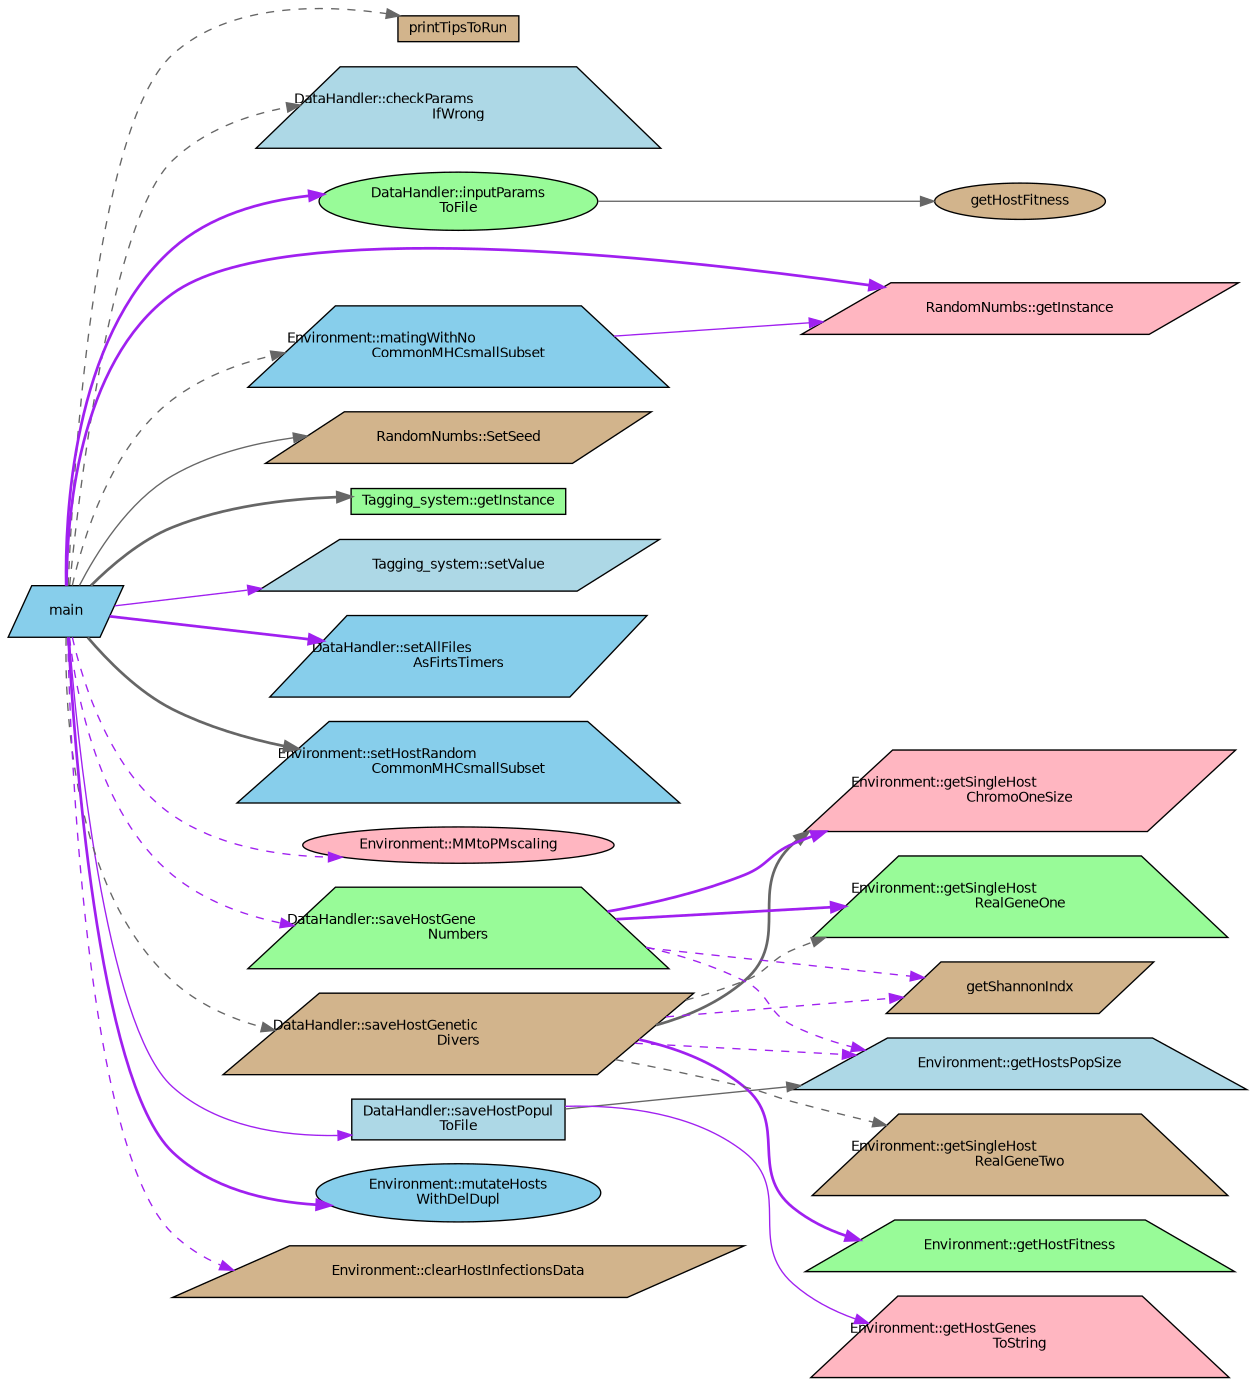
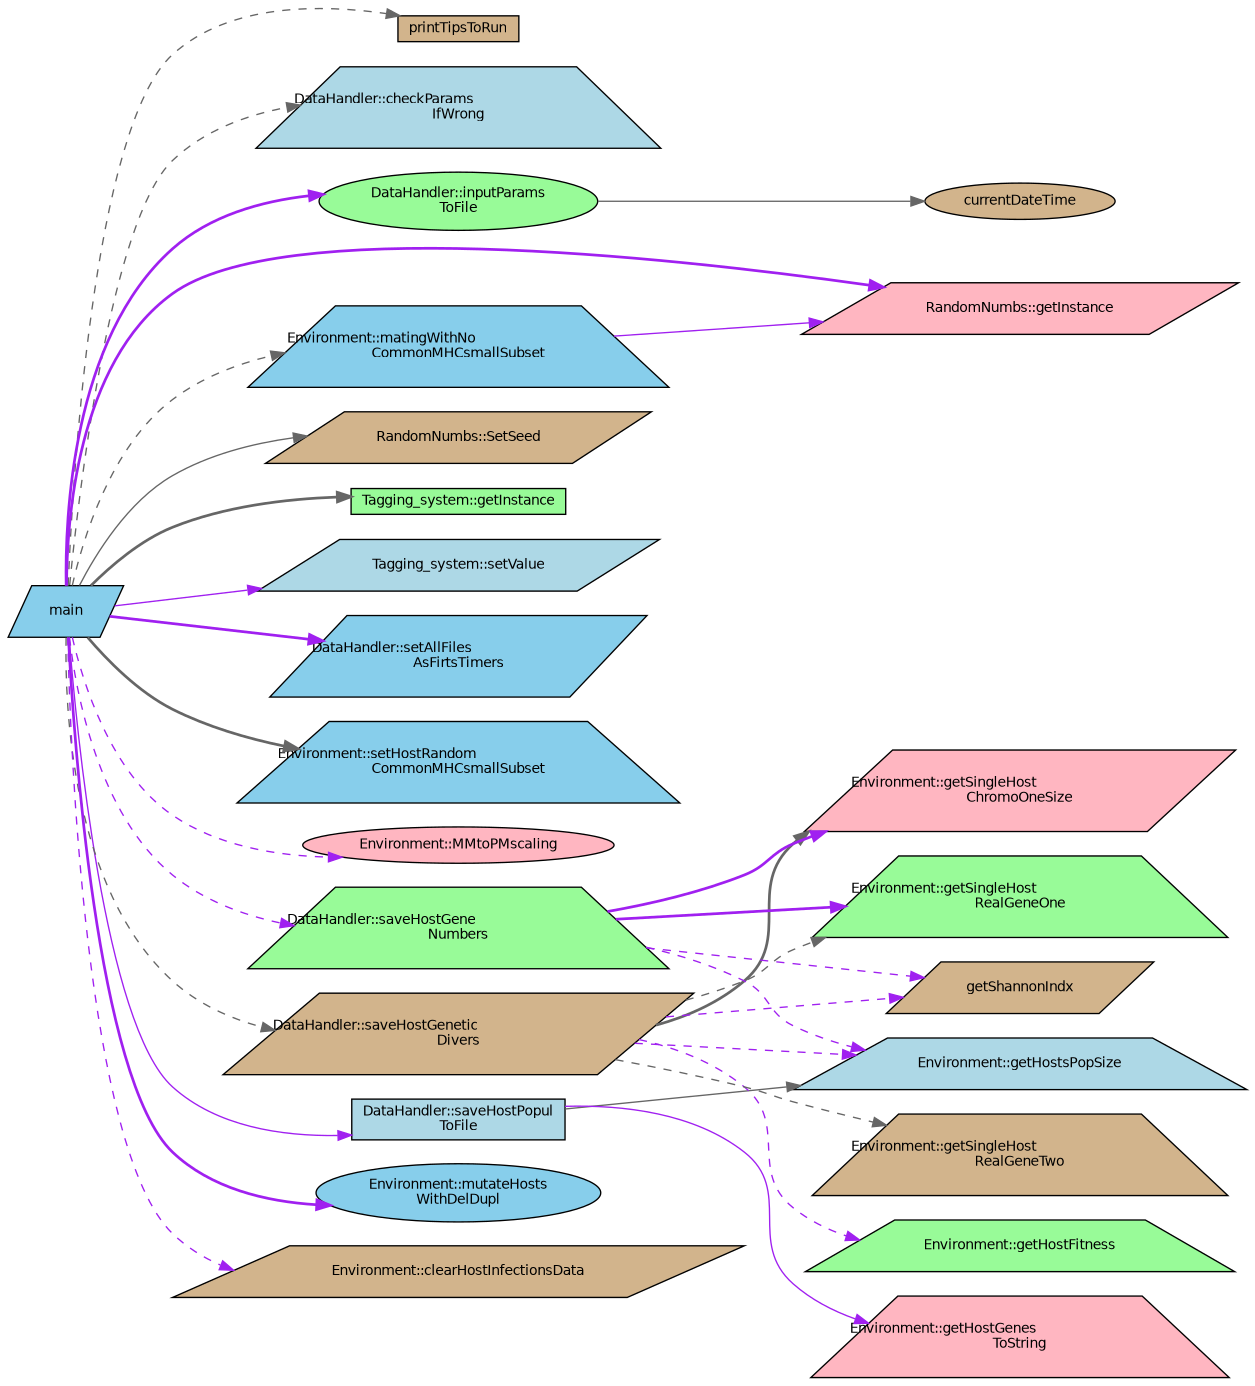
(1020, 201) -> (1020, 201)
(765, 1120) -> (765, 1120)
